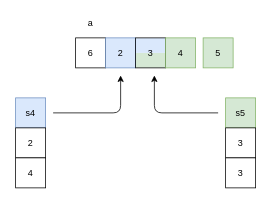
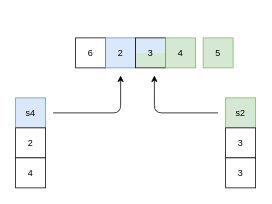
(90, 23) -> none
(240, 113) -> (240, 113)
